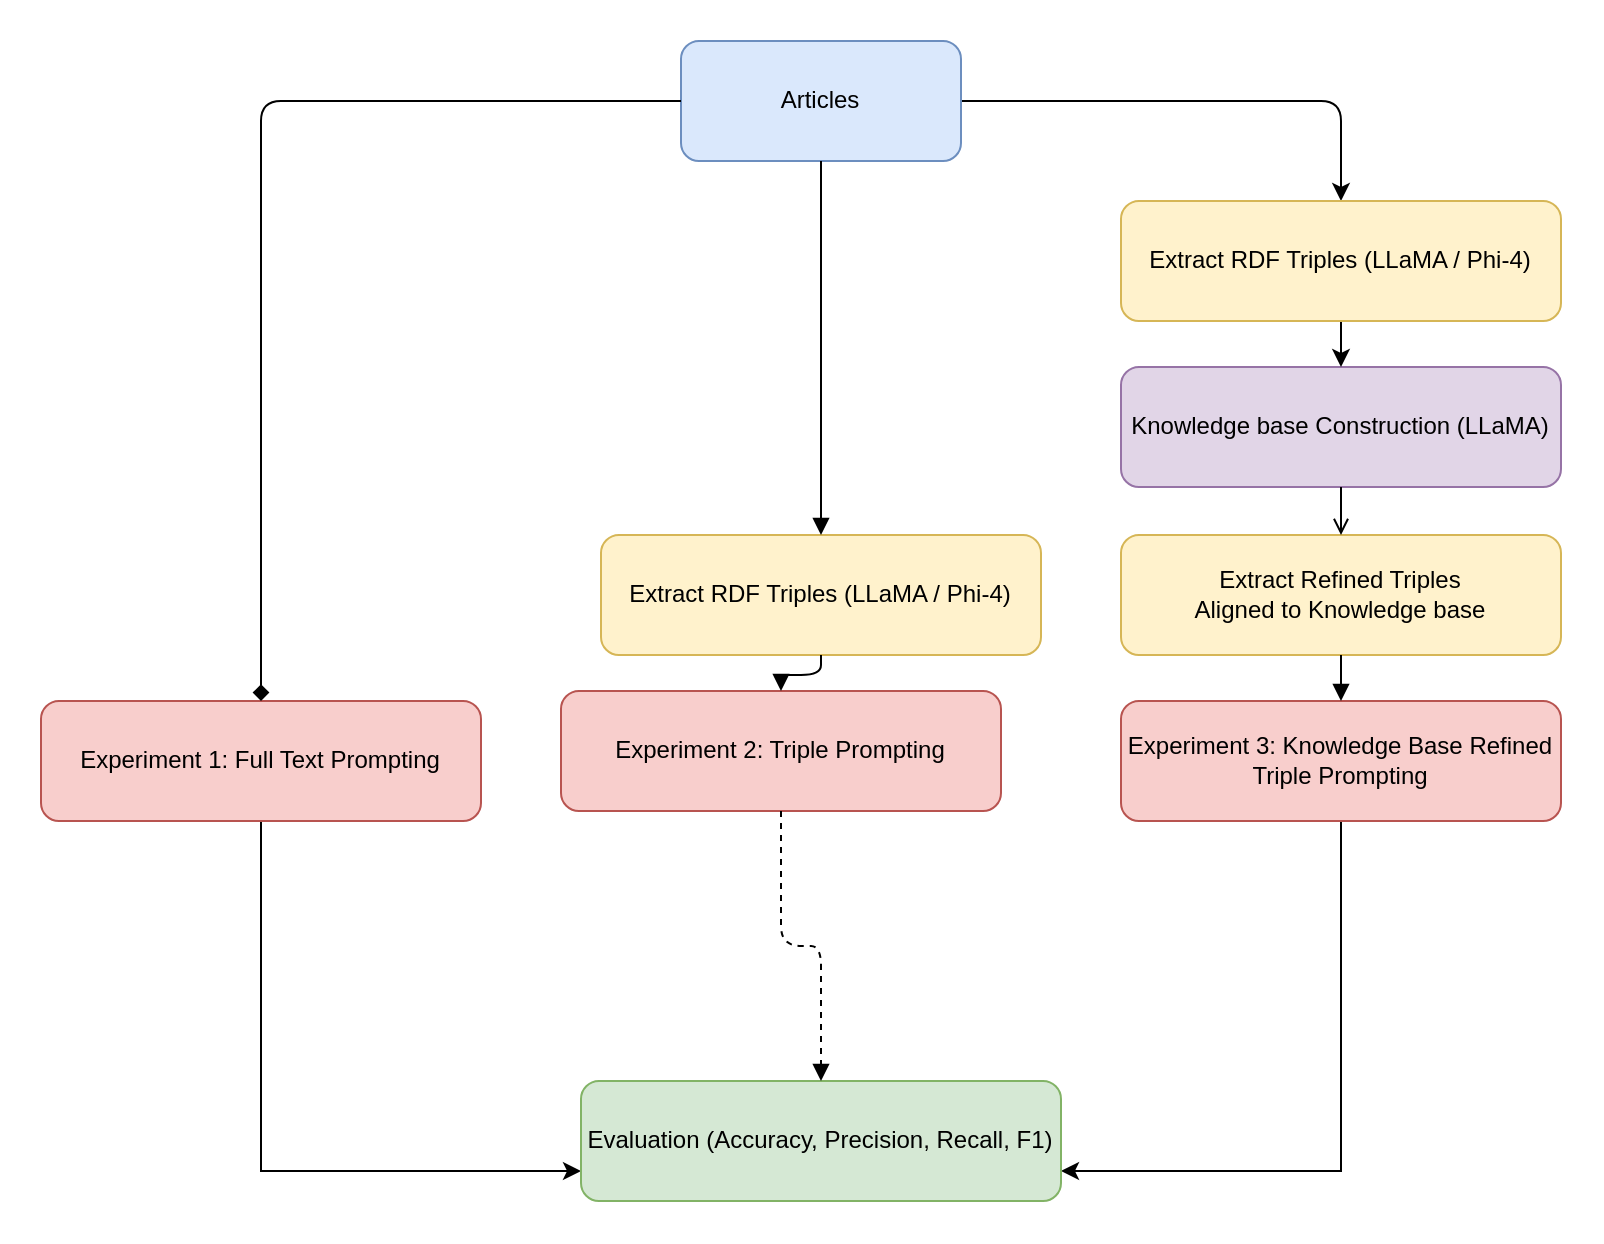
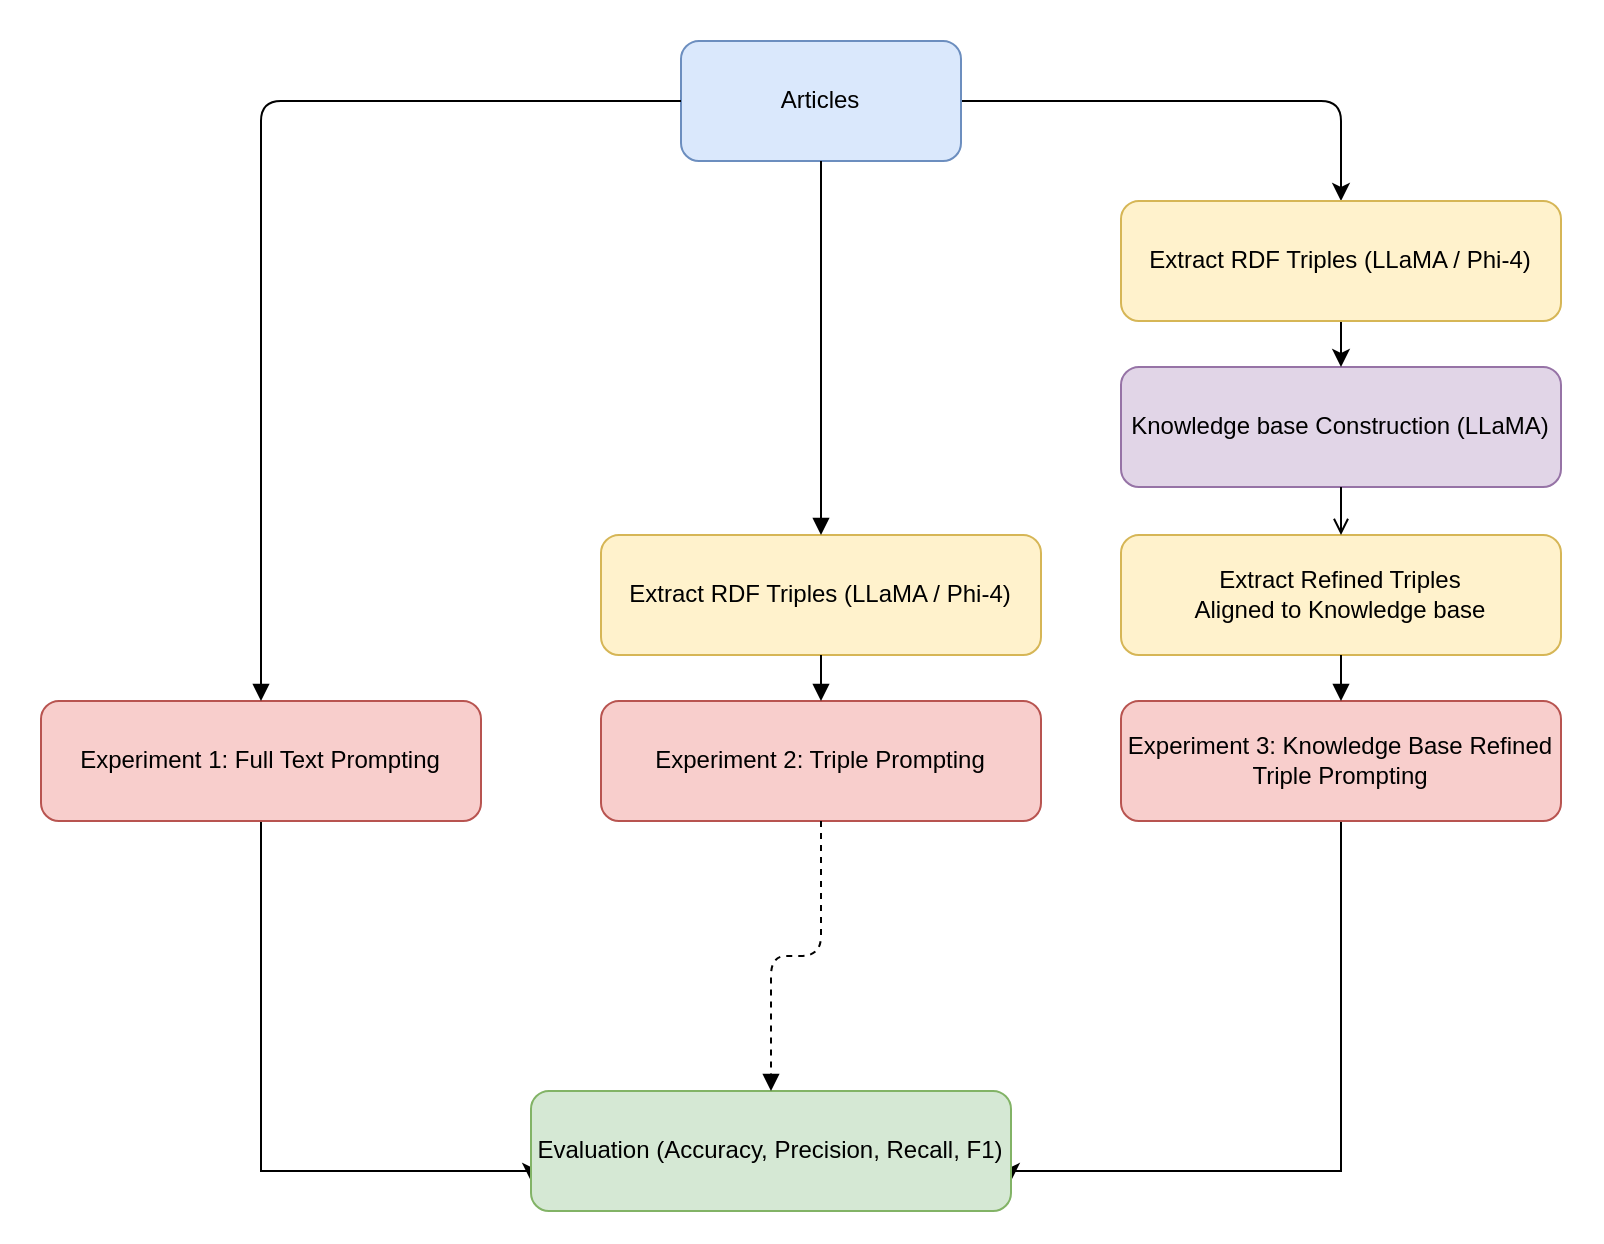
(261, 684) -> (261, 683)
(781, 751) -> (821, 761)
(821, 1141) -> (771, 1151)
